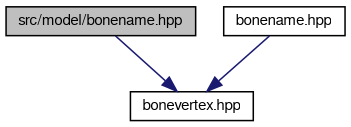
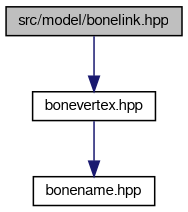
(101, 21) -> (94, 21)
(244, 58) -> (94, 141)
